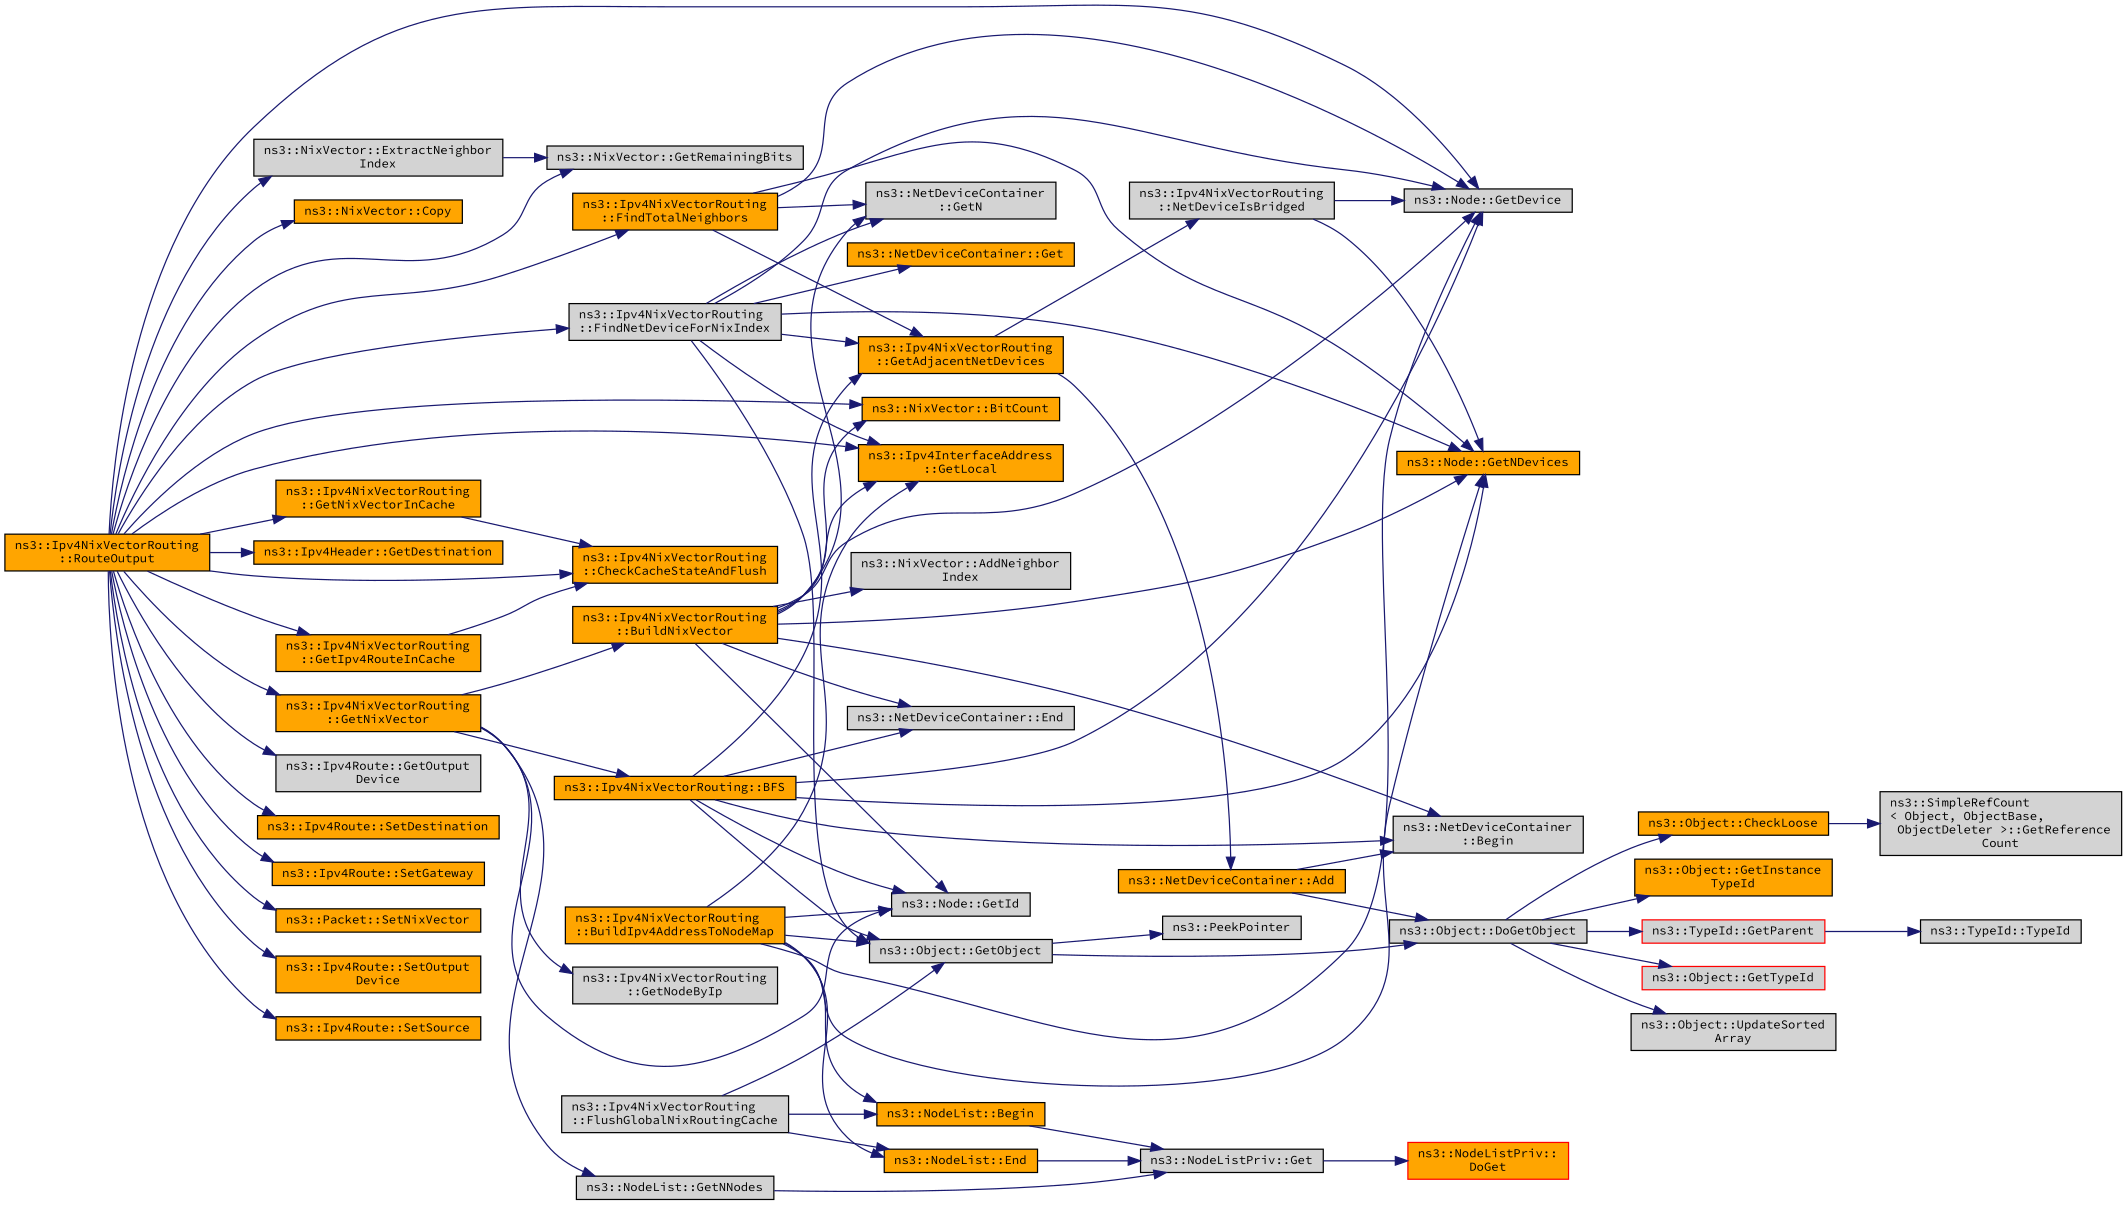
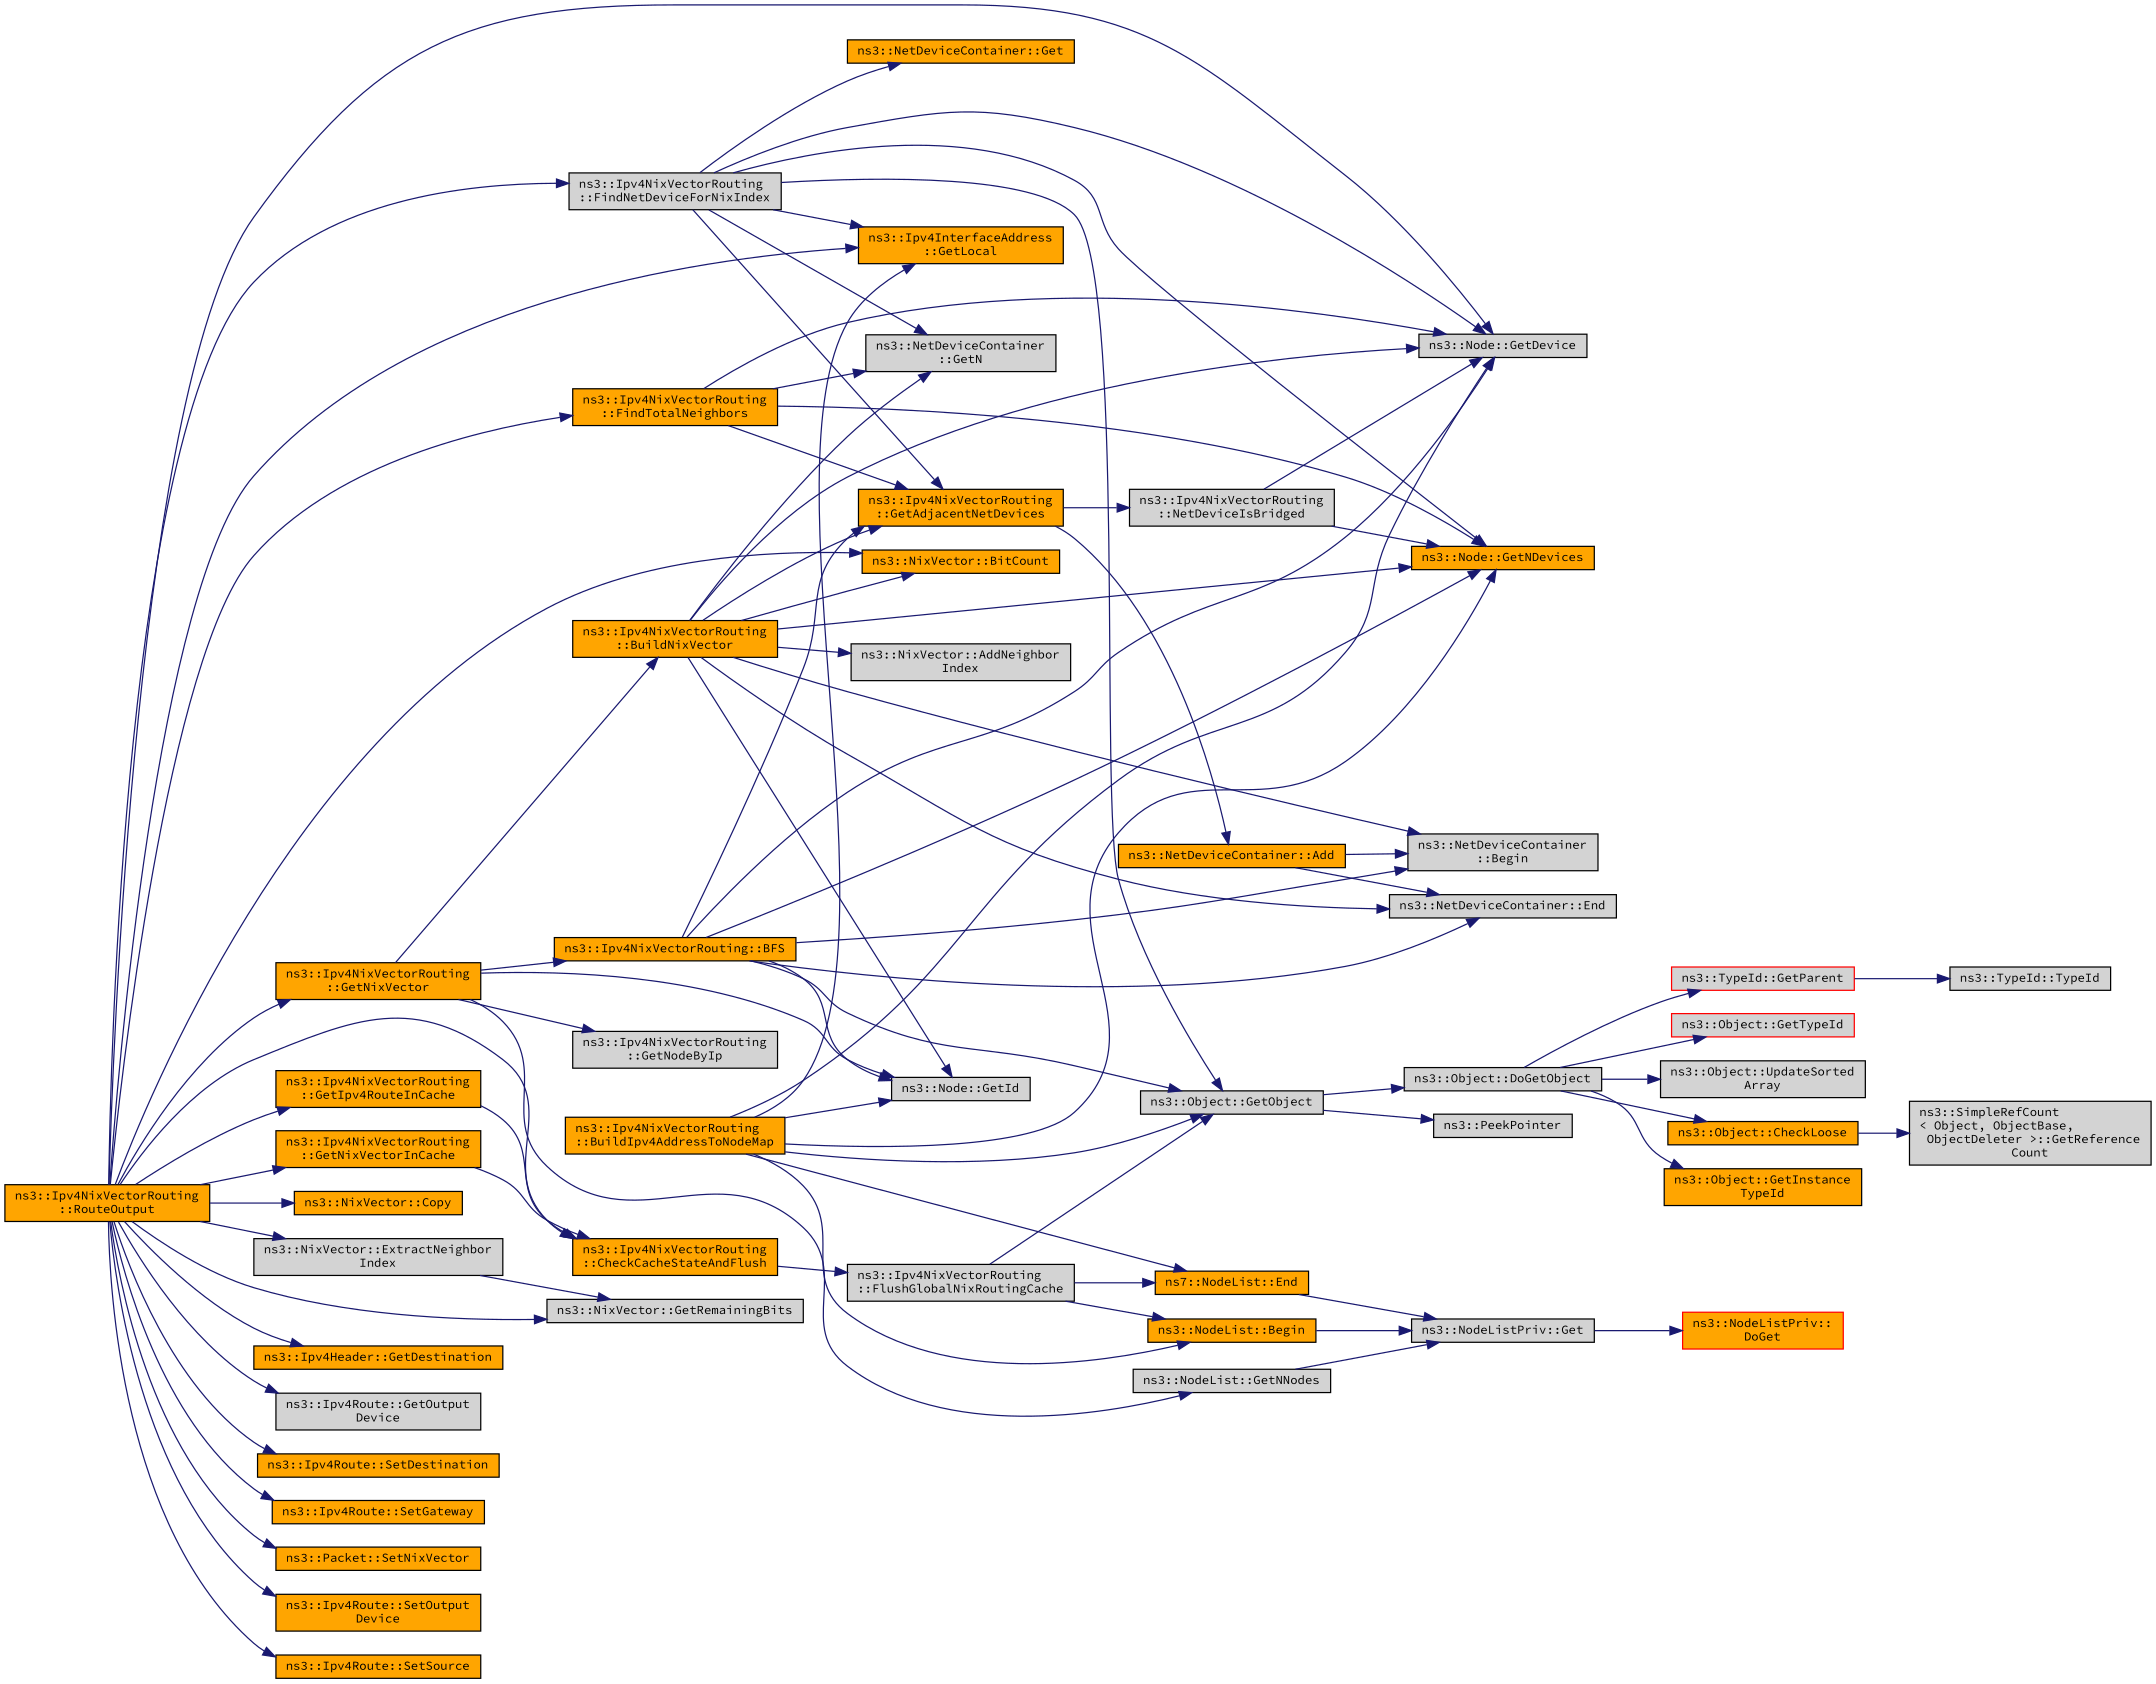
(825, 552) -> (784, 570)
(1354, 905) -> (1374, 882)
(961, 1161) -> (1232, 1283)
none -> (806, 1269)
